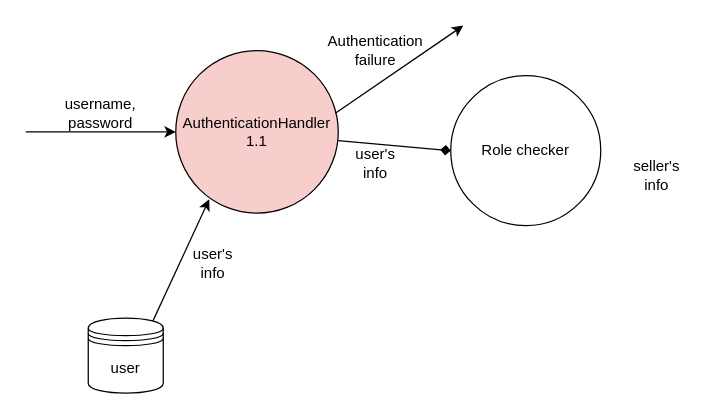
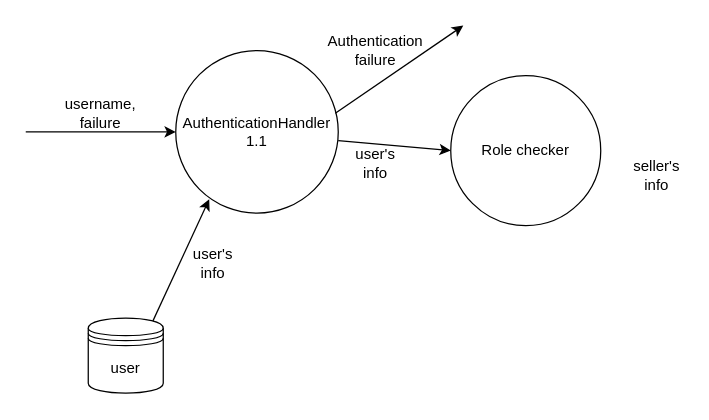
(101, 113) -> (101, 113)
(257, 132) -> (257, 132)
(439, 150) -> (441, 150)
